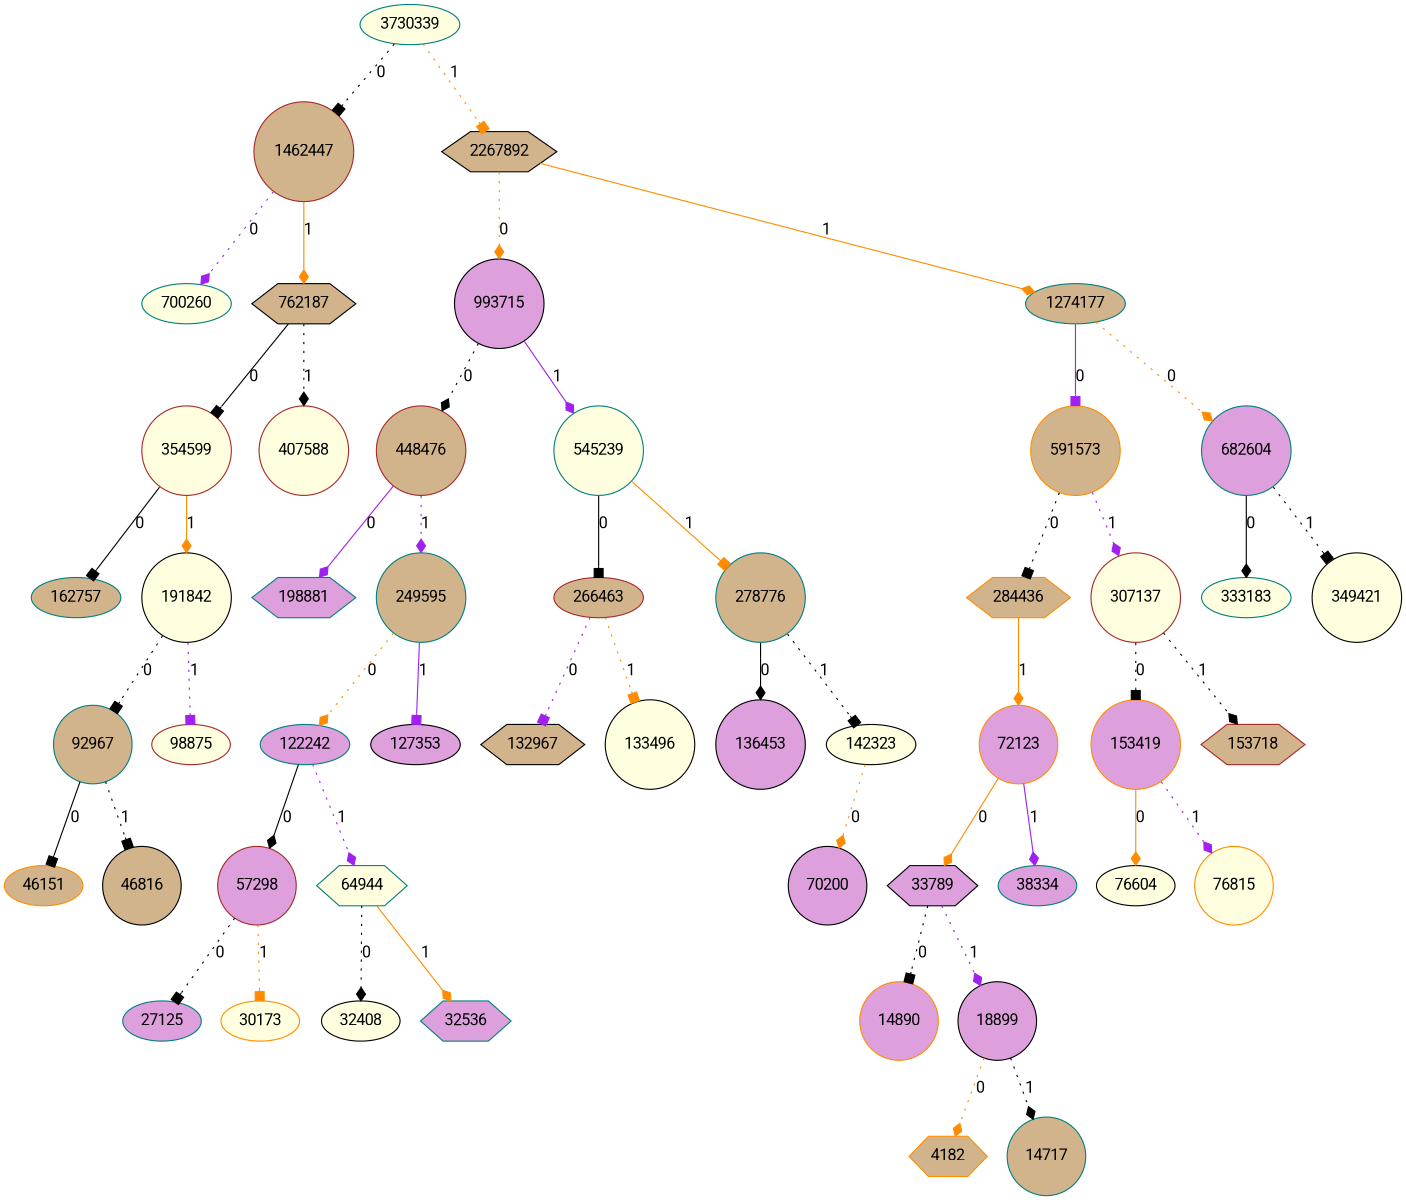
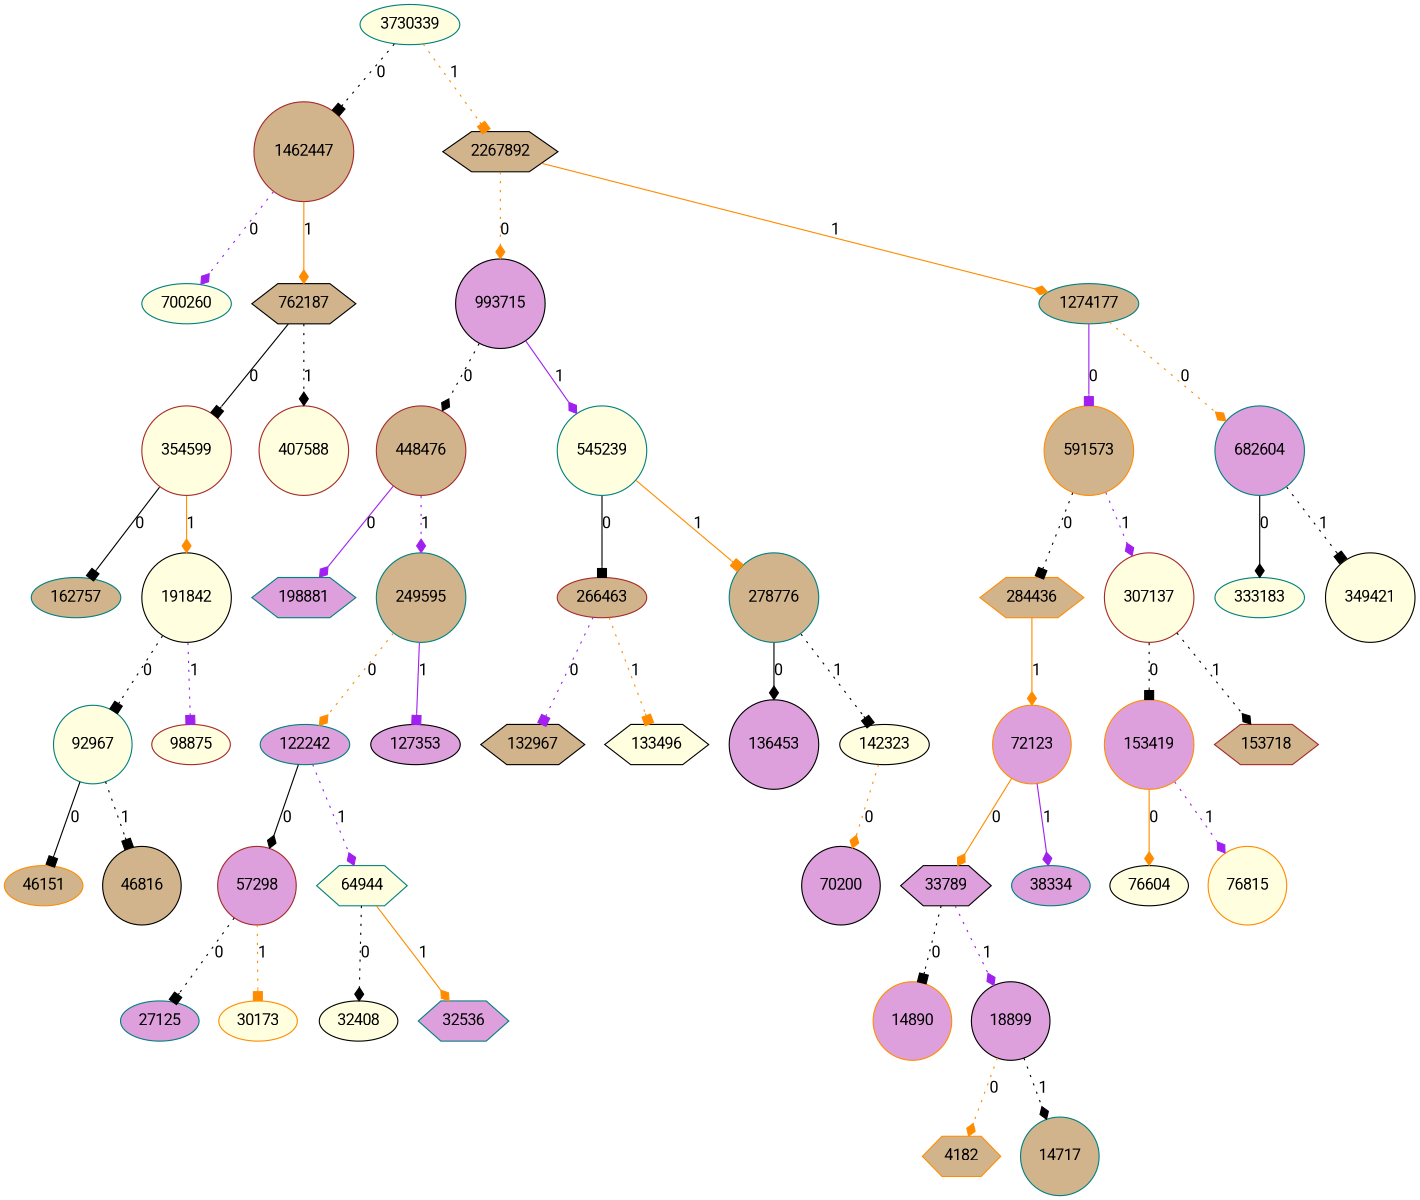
(93, 745) -> (93, 745)
(650, 745) -> (657, 745)
